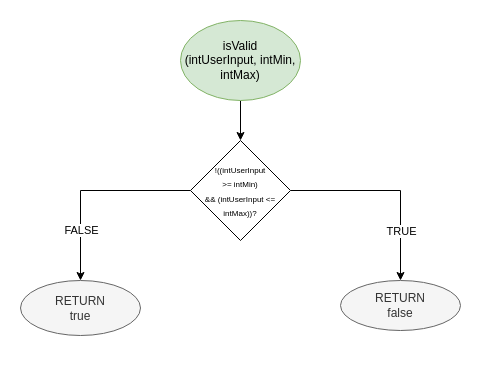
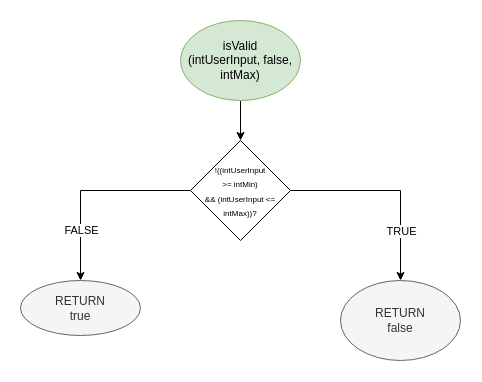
(241, 61) -> (241, 61)
(401, 306) -> (401, 321)
